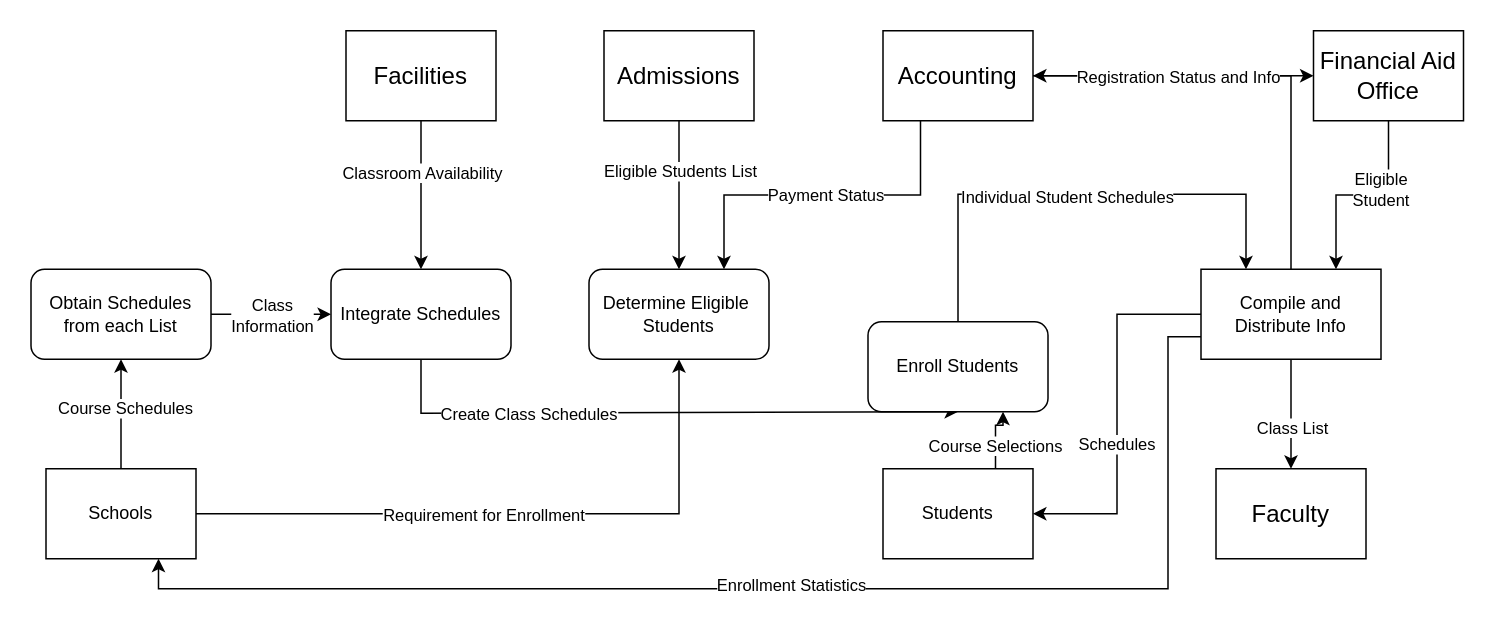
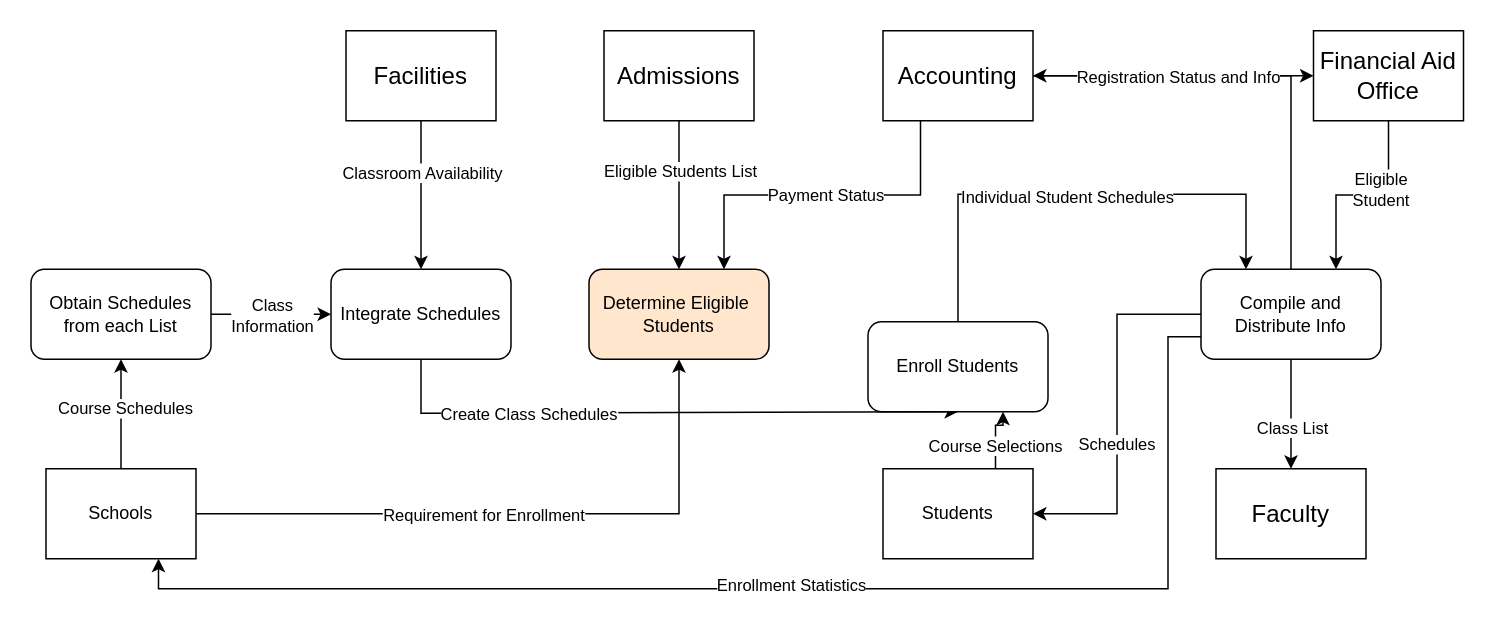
(679, 314) -> (679, 314)
(1291, 314) -> (1291, 314)
